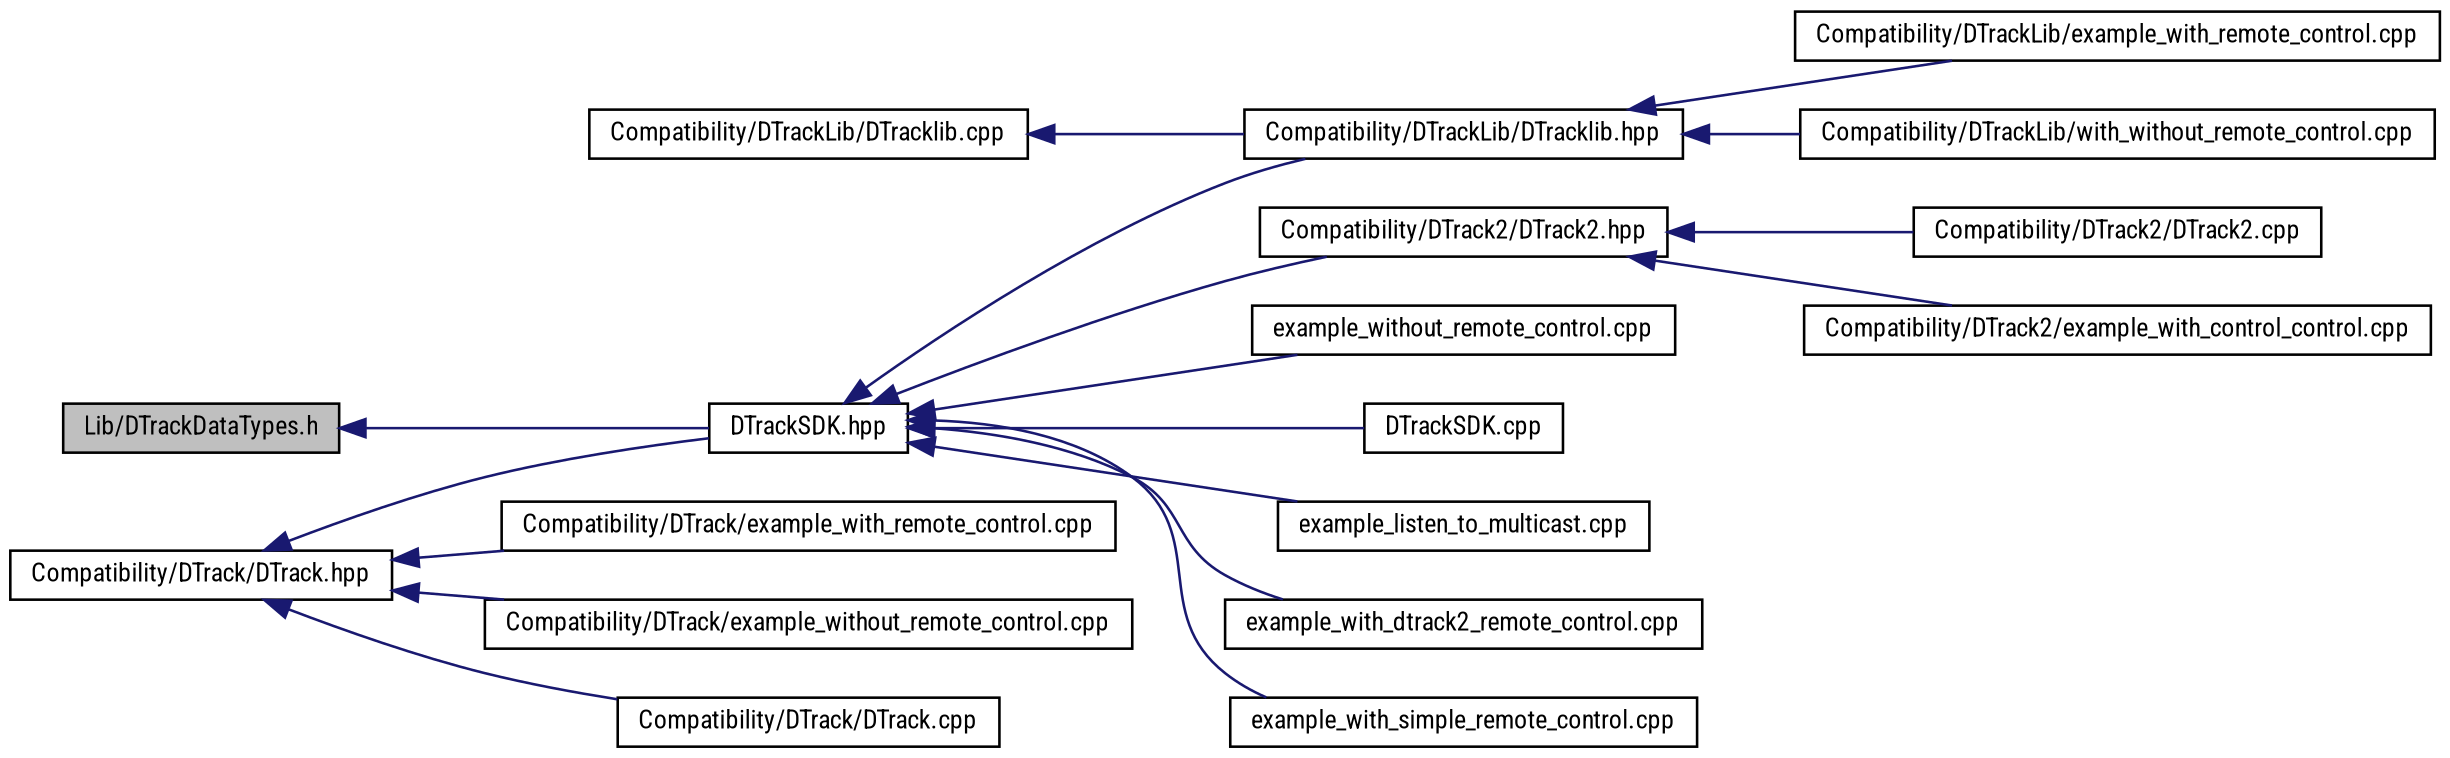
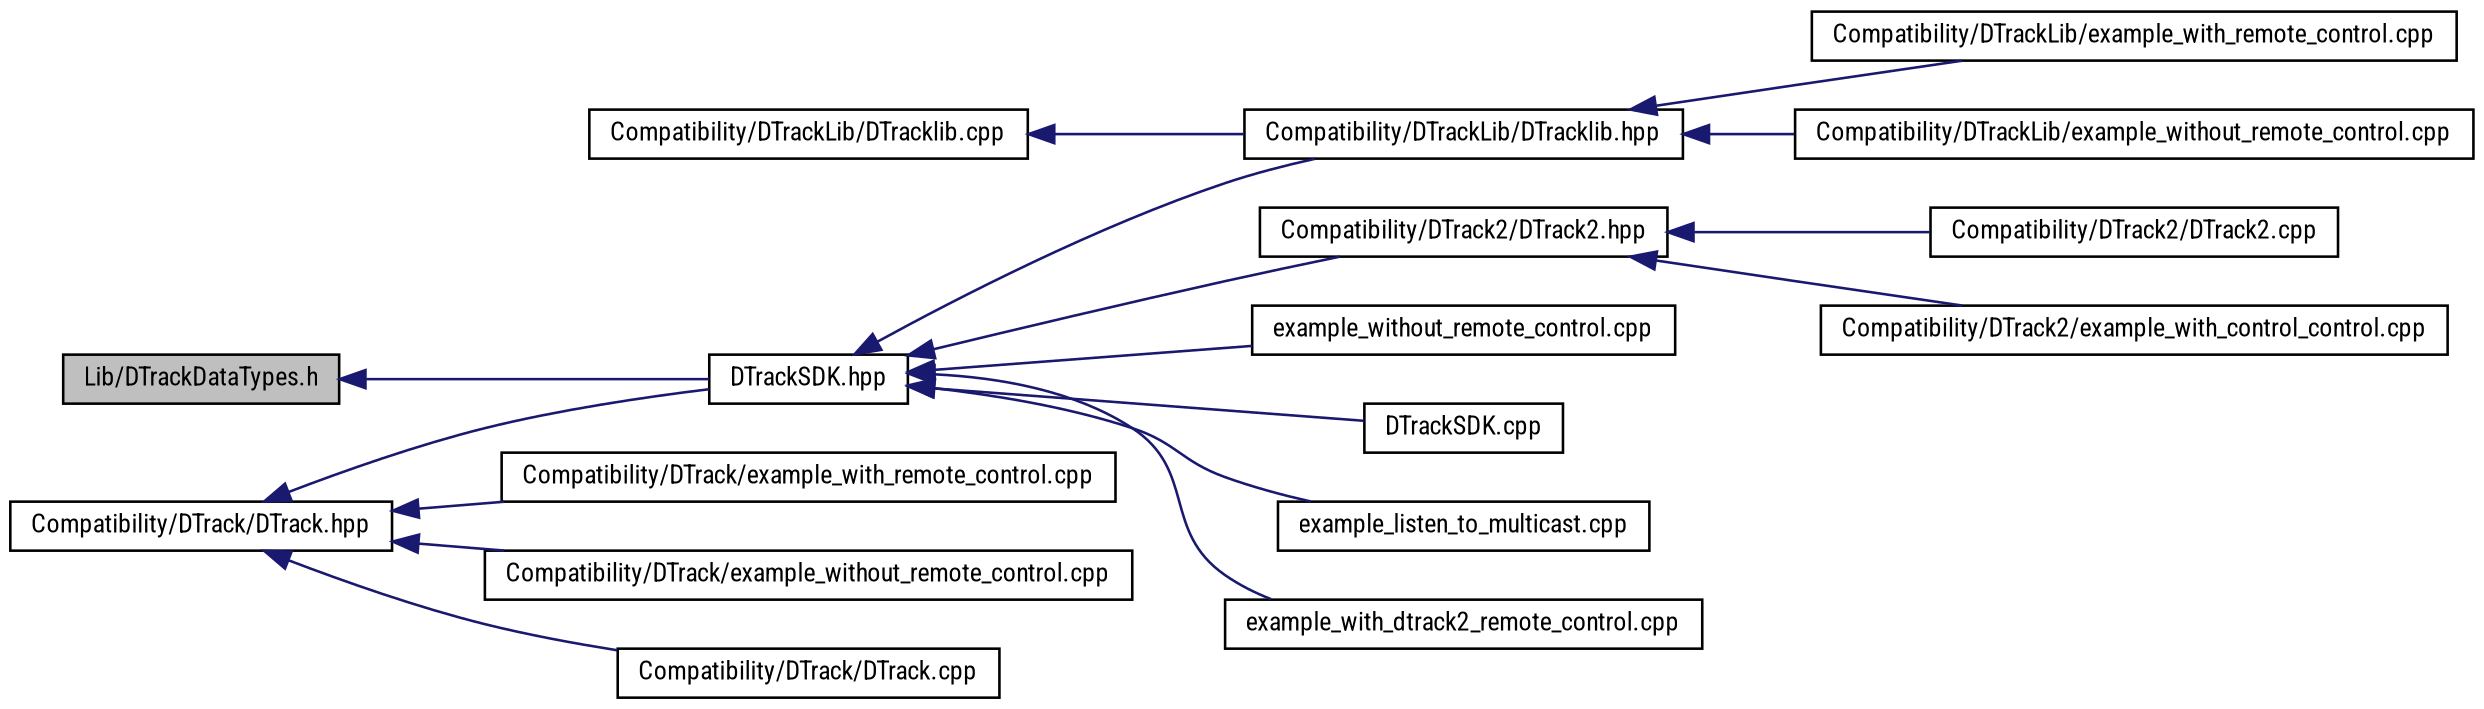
(2117, 134) -> (2134, 134)
(1464, 722) -> none
